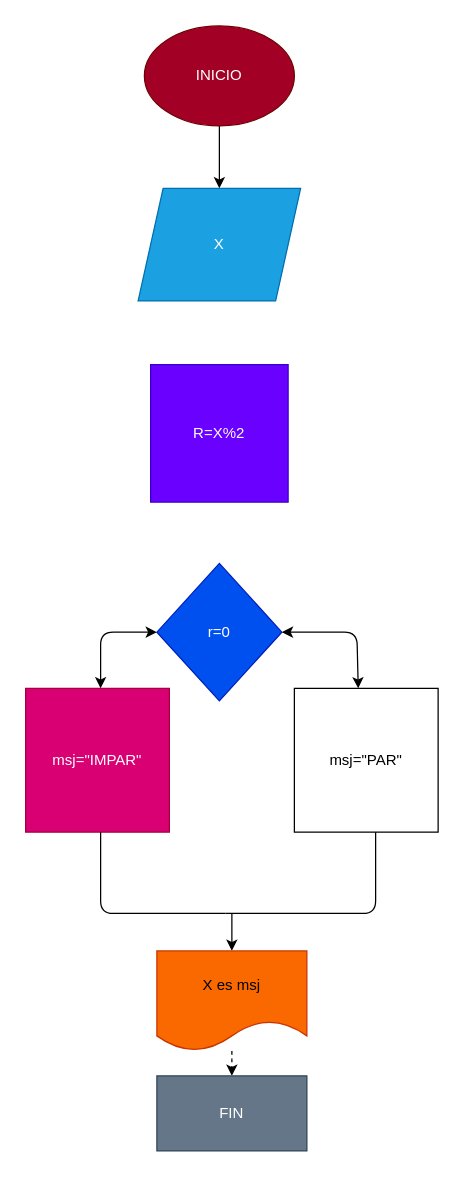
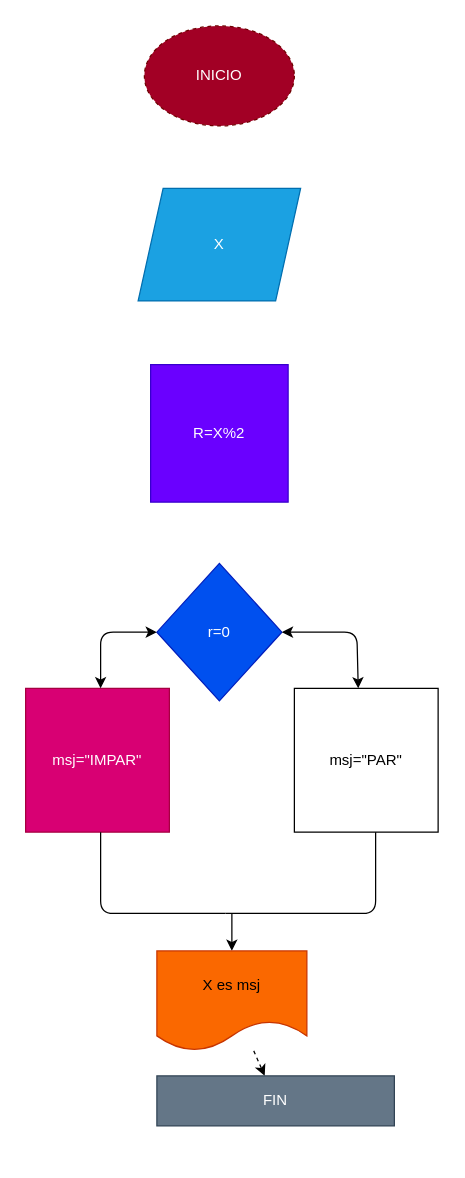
(219, 76) -> (219, 76)
(219, 153) -> none
(232, 1113) -> (276, 1101)
